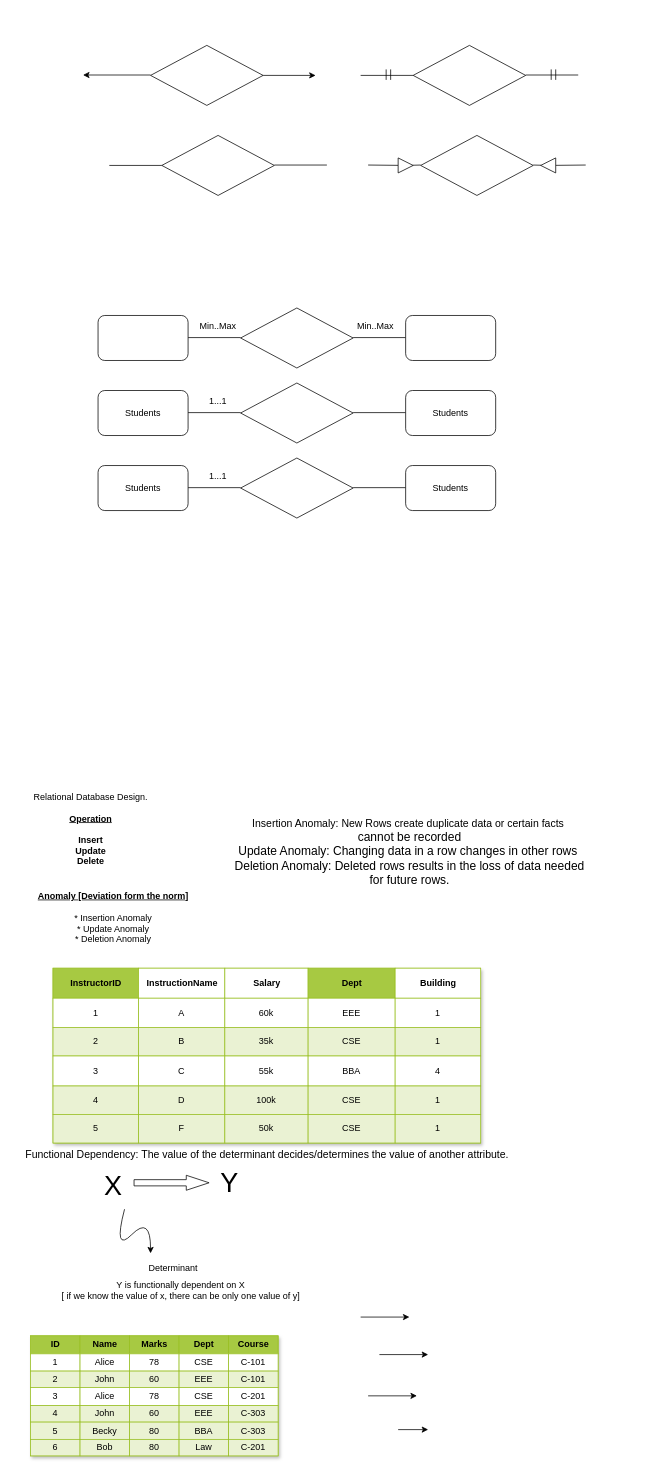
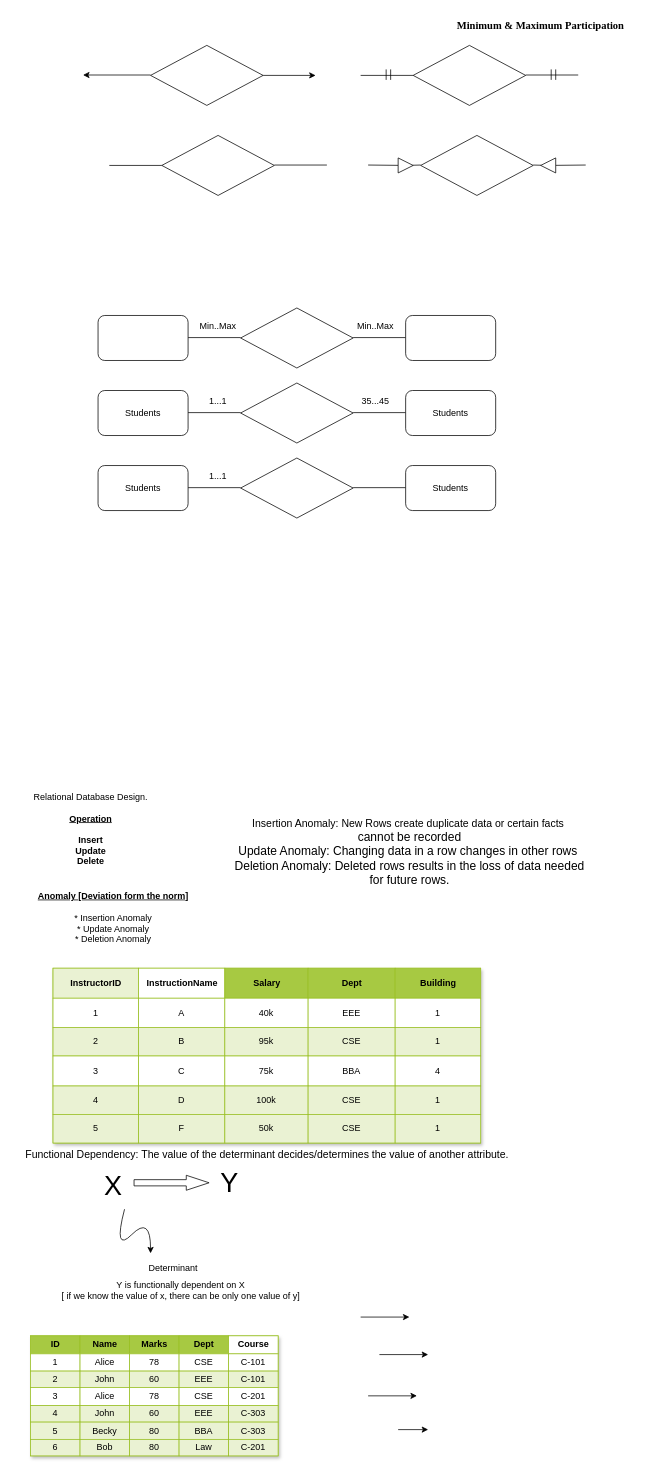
none -> (540, 27)
none -> (375, 402)
(96, 983) -> (96, 983)
(266, 983) -> (266, 983)
(438, 983) -> (438, 983)
(266, 1013) -> (266, 1013)
(266, 1041) -> (266, 1041)
(266, 1071) -> (266, 1071)
(253, 1344) -> (253, 1344)
